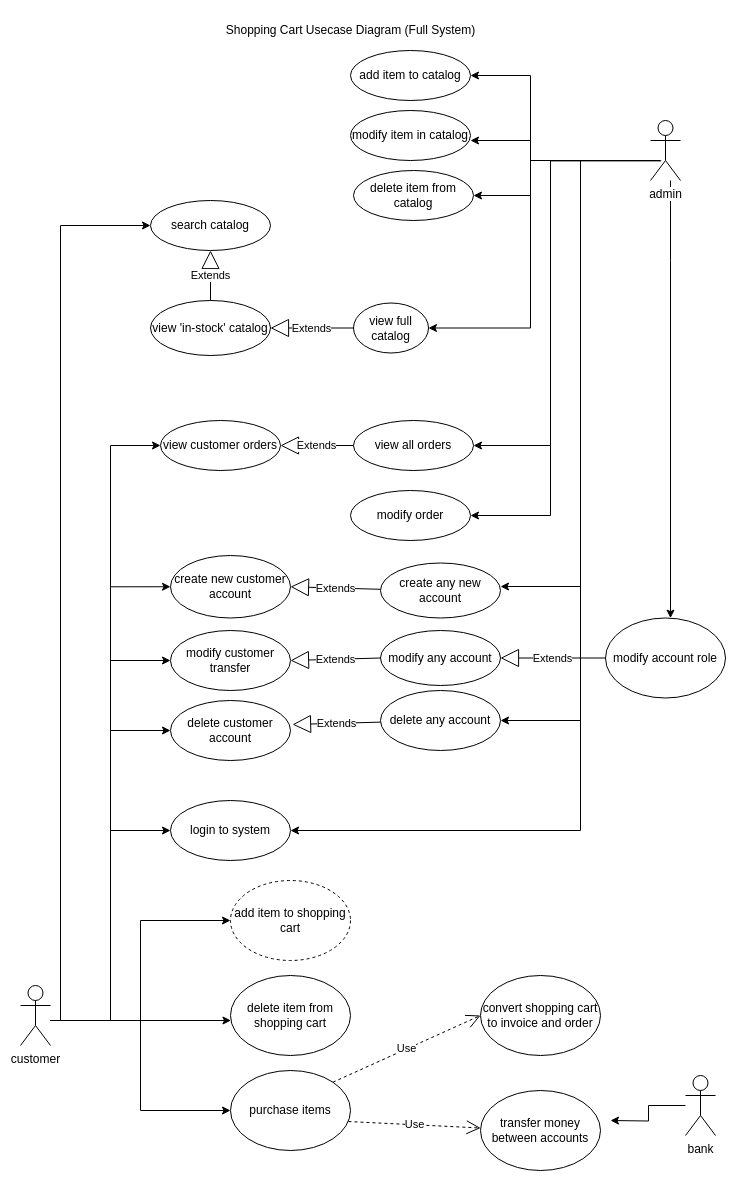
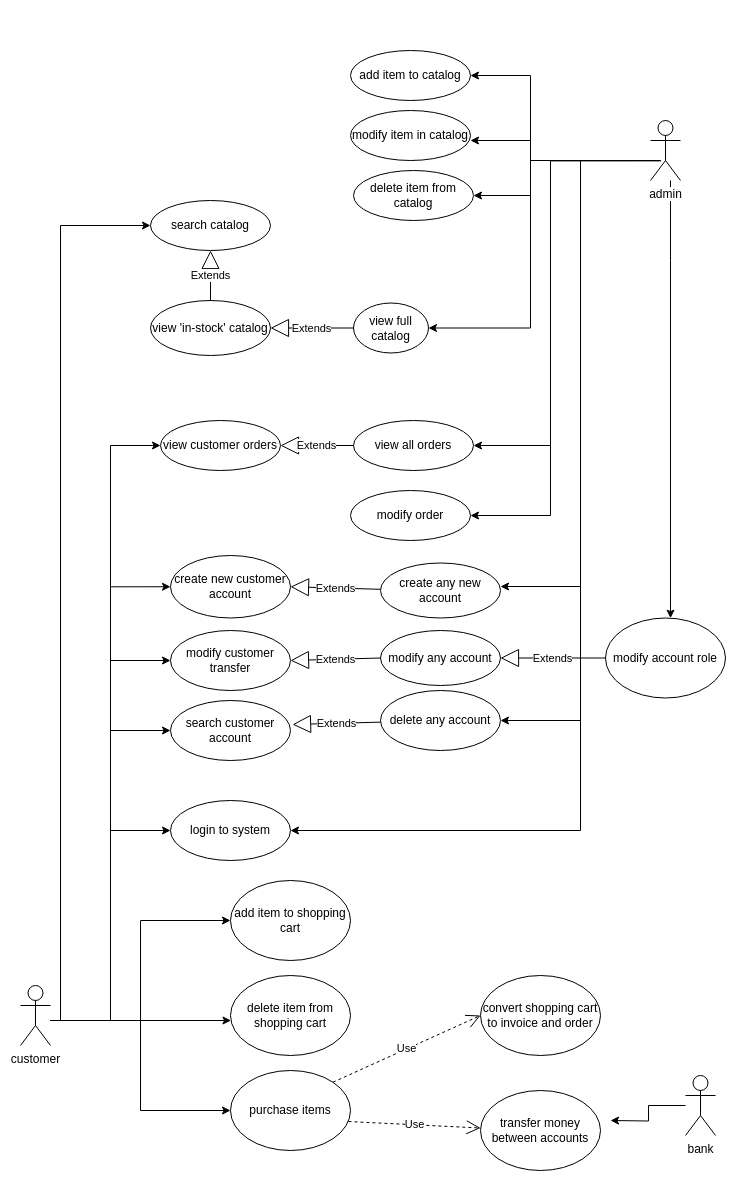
(351, 31) -> none
(231, 731) -> (231, 731)
(291, 921) -> (291, 921)
